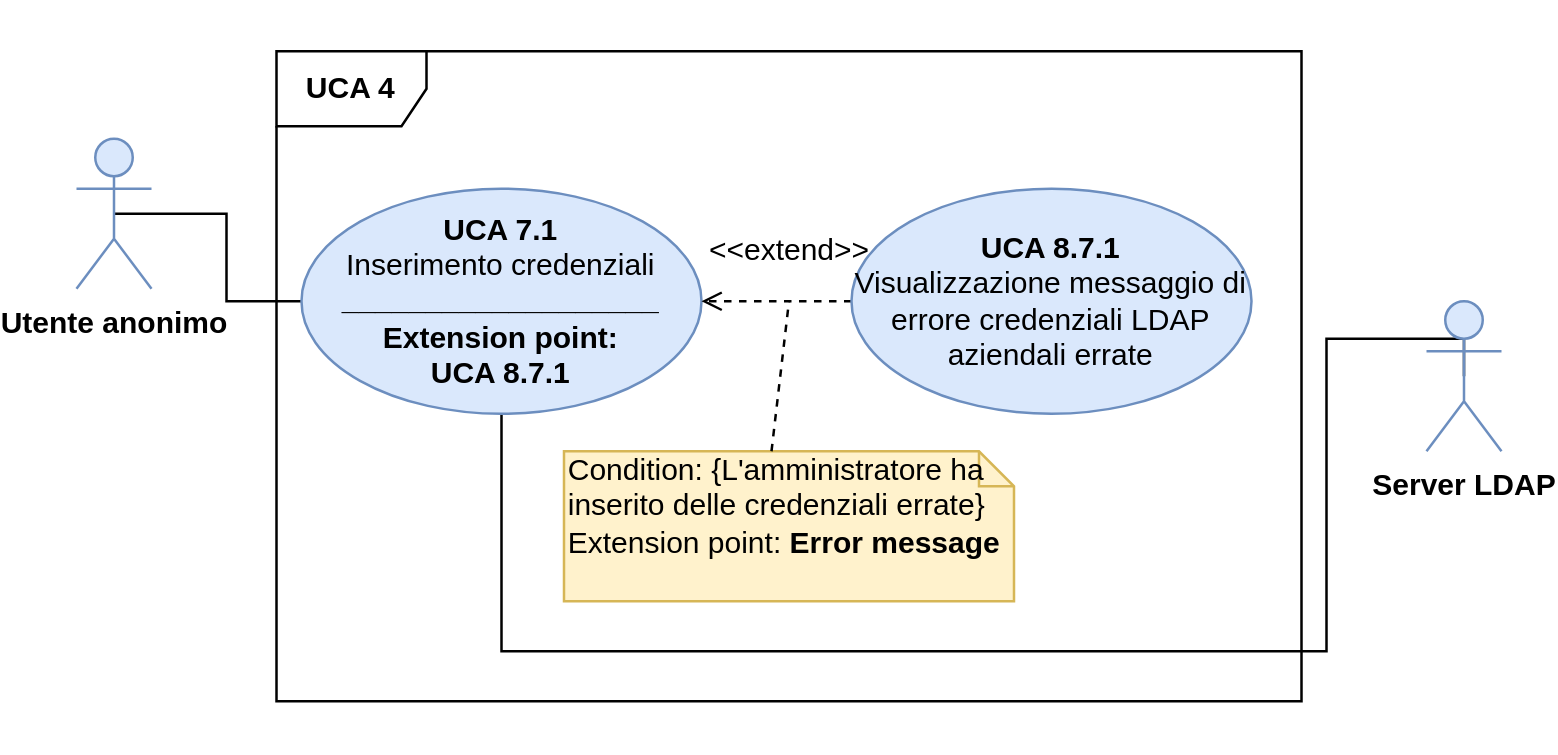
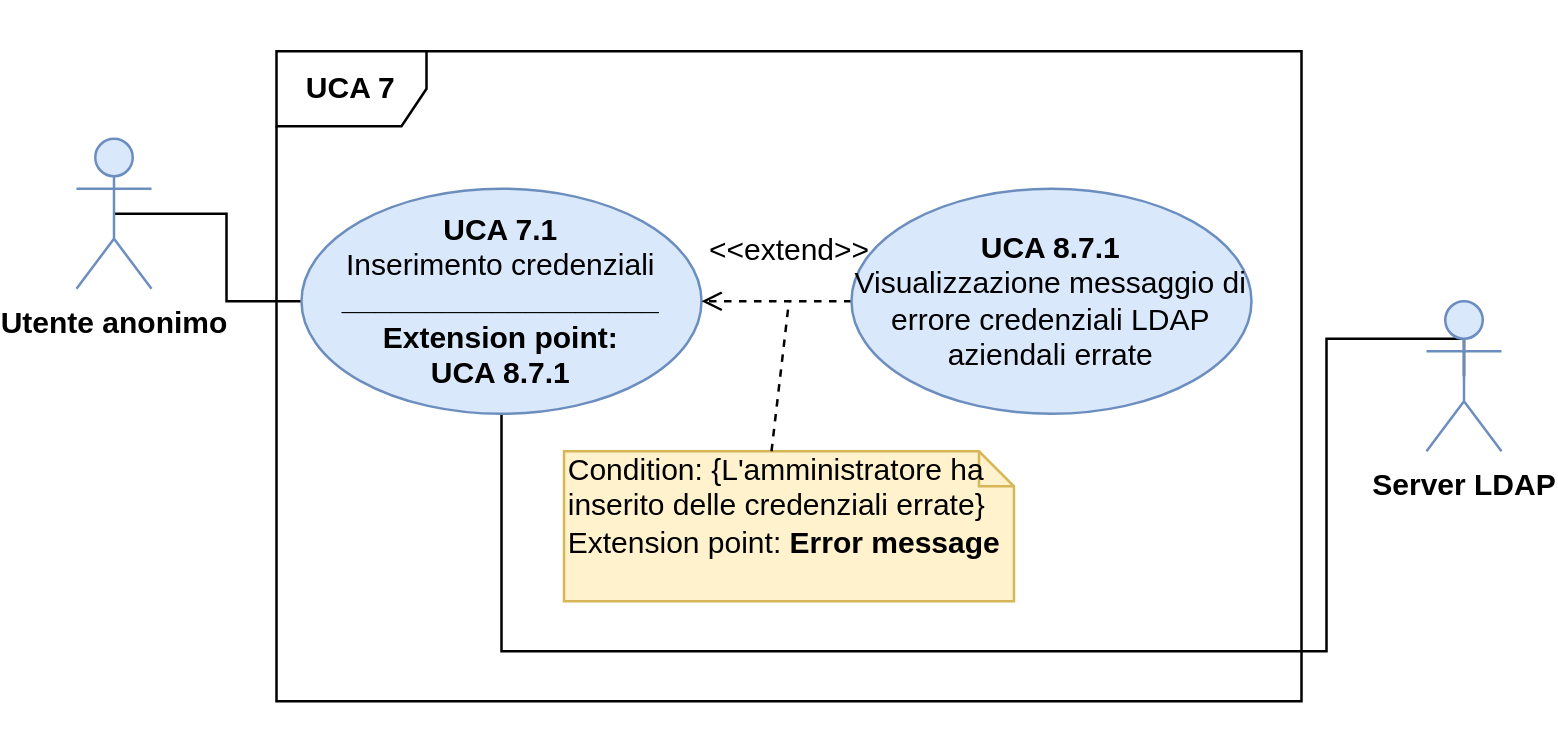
(351, 89) -> (351, 89)
